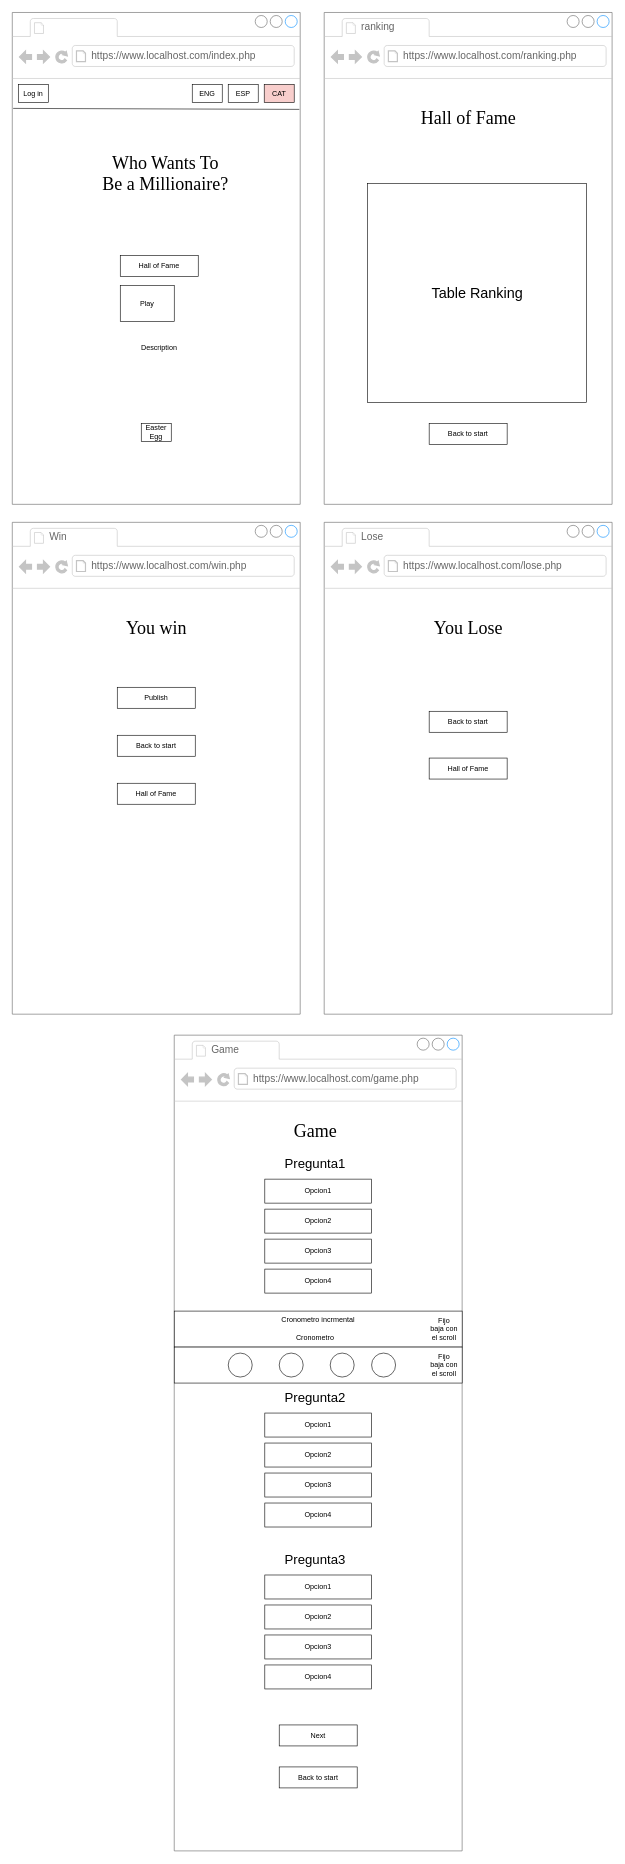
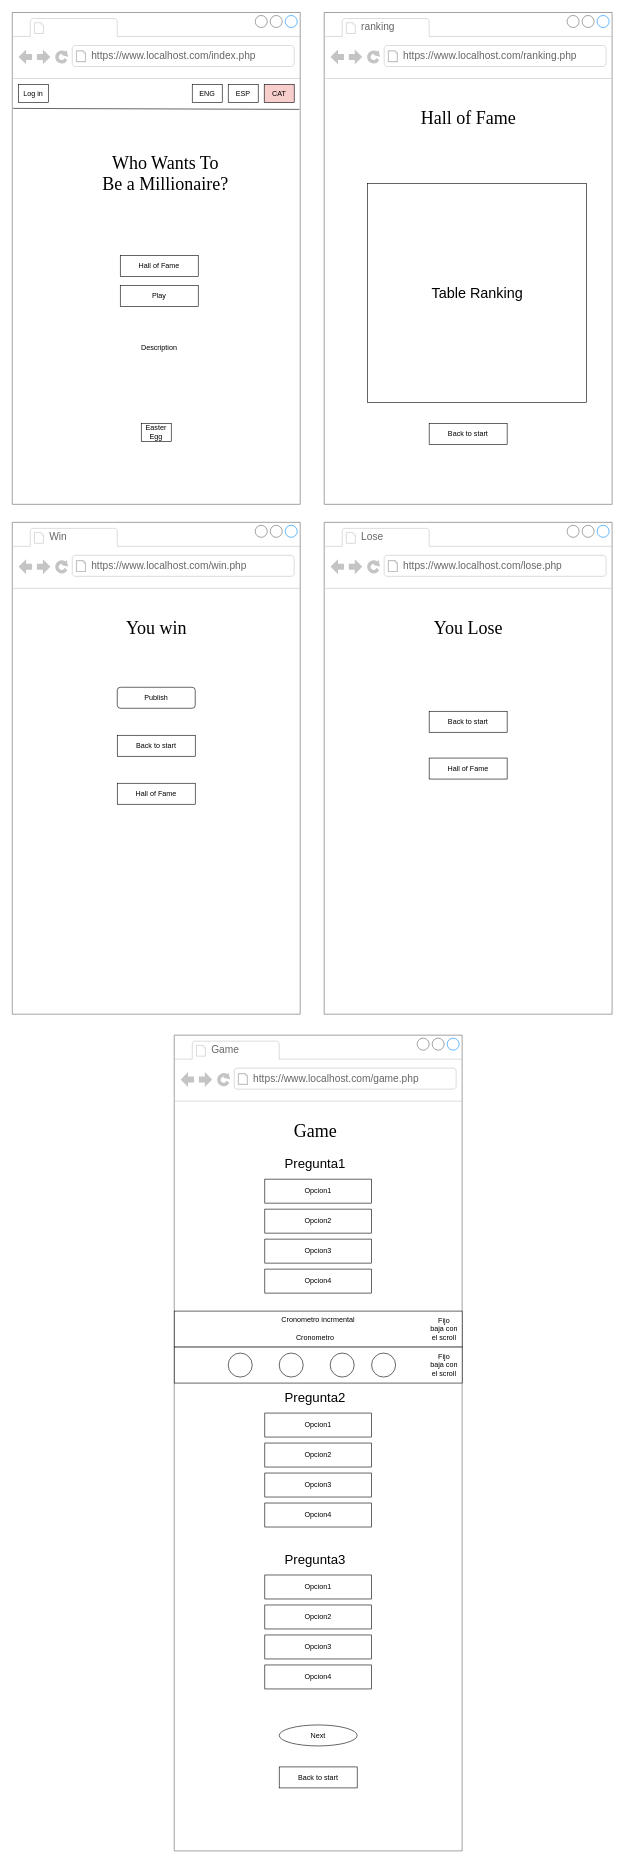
(147, 303) -> (159, 296)
(156, 698) -> (156, 698)
(318, 1736) -> (318, 1736)
